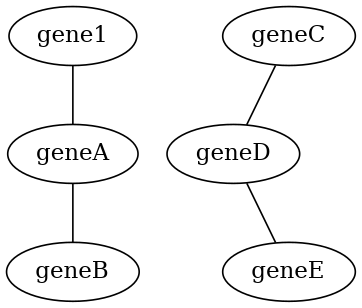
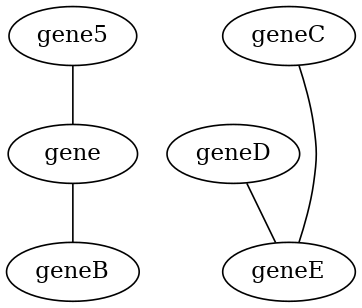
(73, 36) -> (73, 36)
(261, 95) -> (316, 154)
(73, 154) -> (73, 154)
